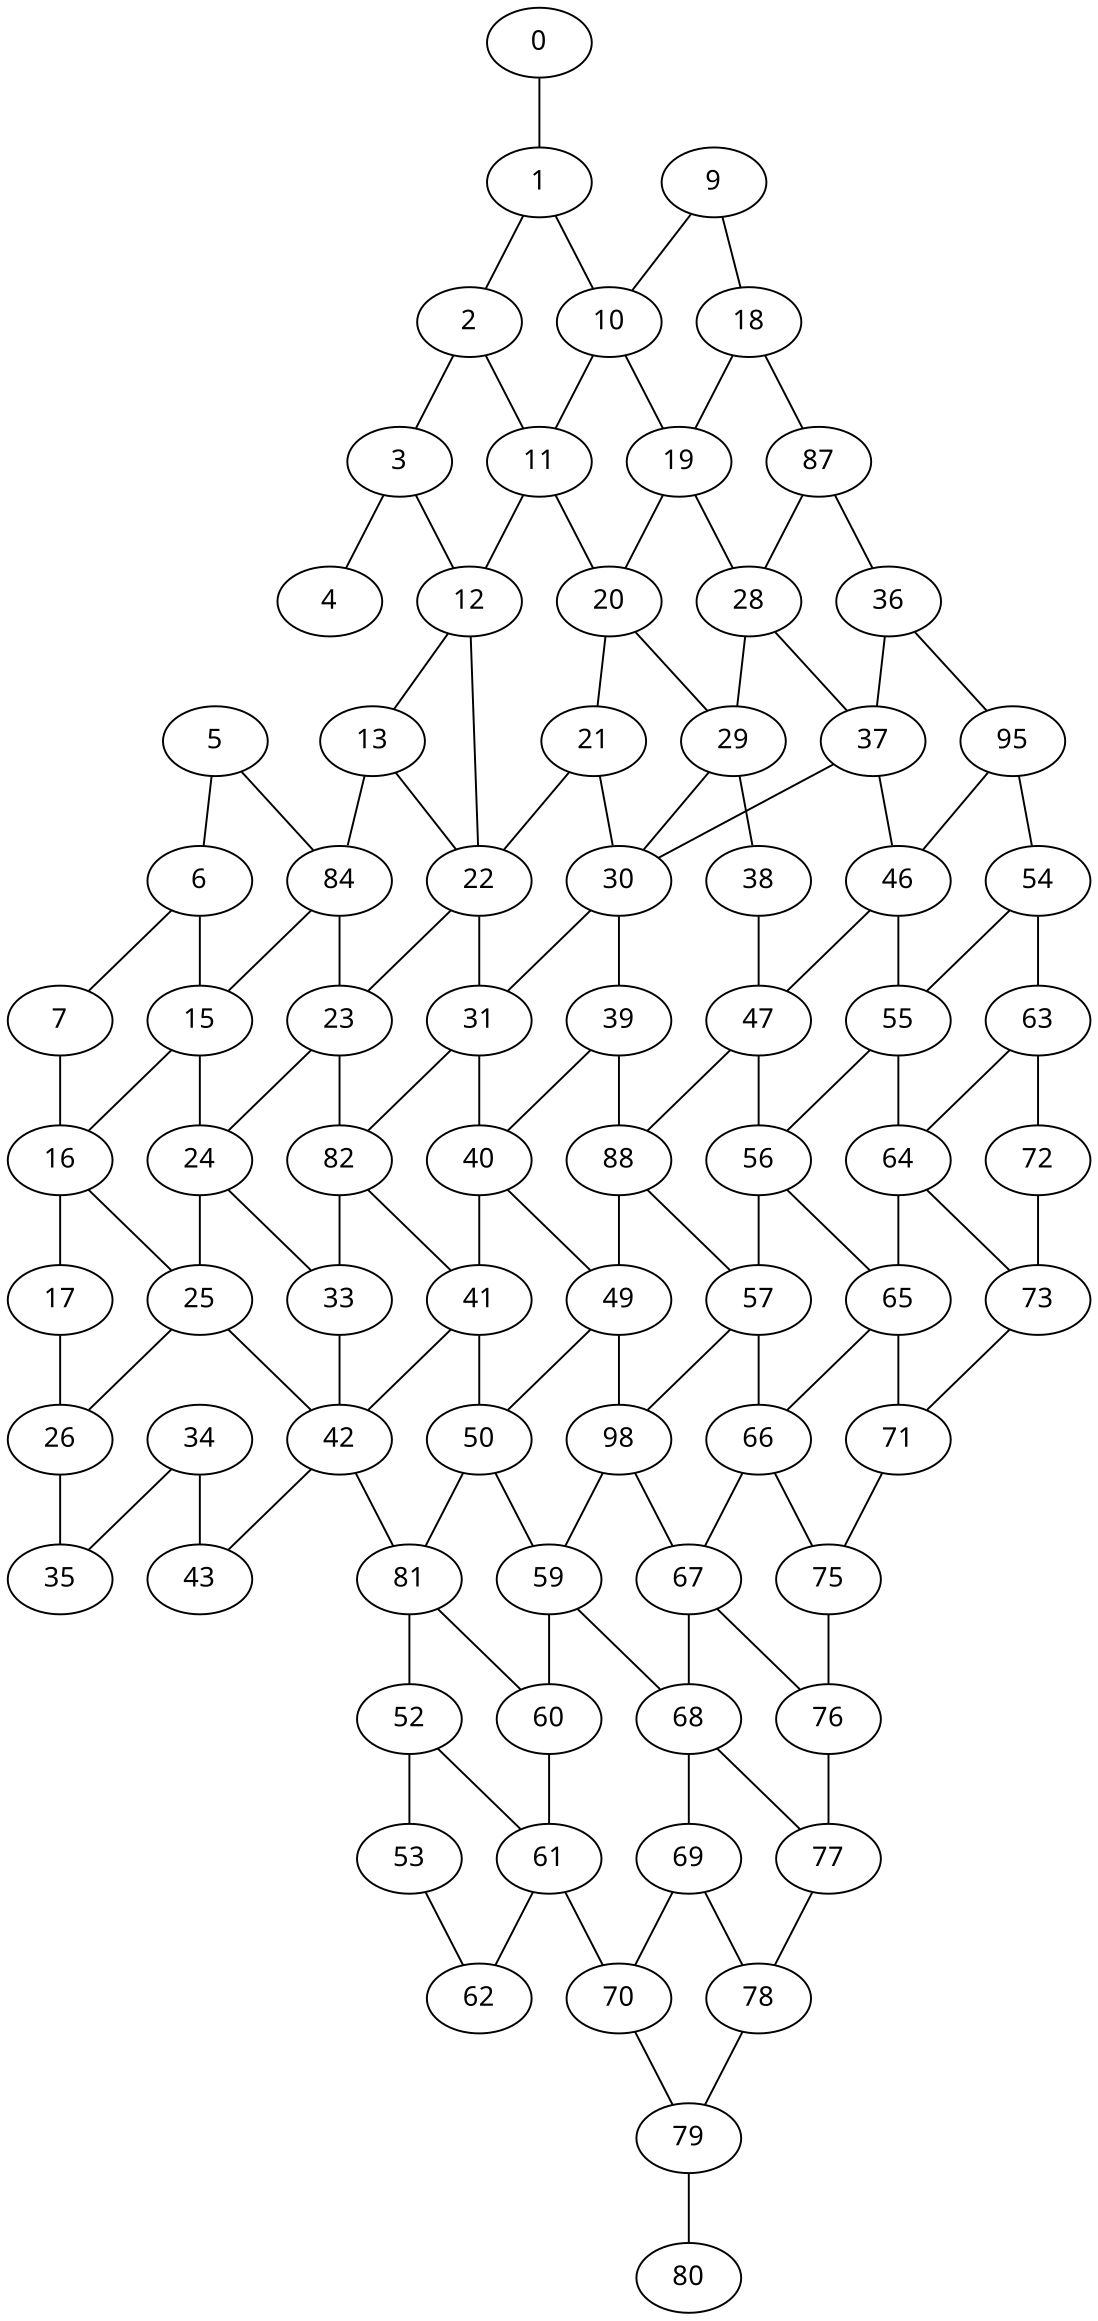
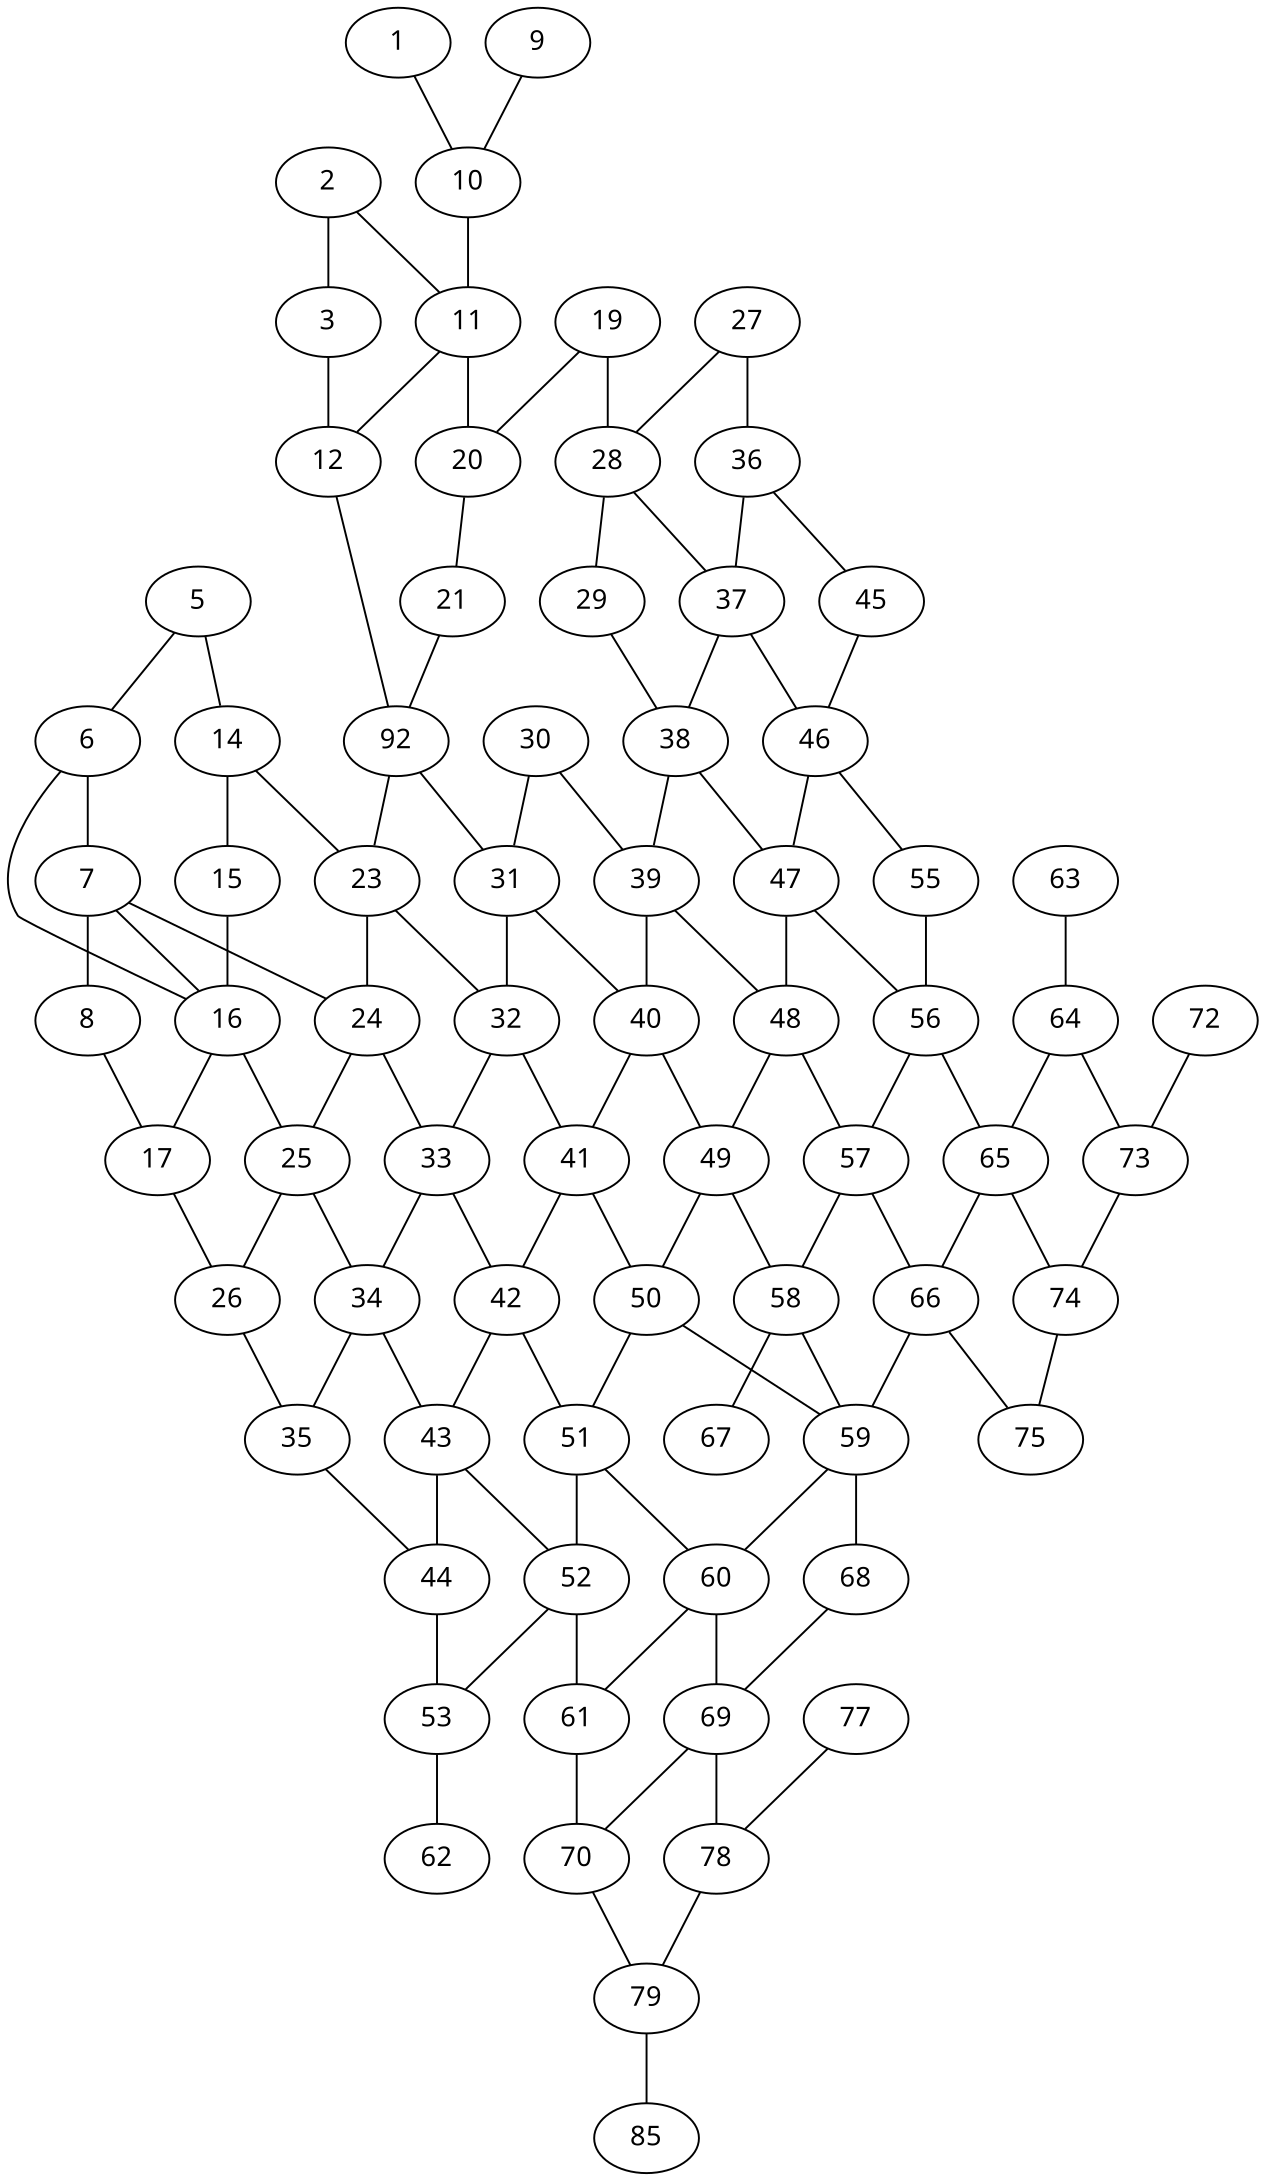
(539, 43) -> none
(504, 252) -> none
(749, 322) -> none
(644, 392) -> none
(819, 462) -> (747, 322)
(330, 601) -> none
(671, 671) -> none
(373, 741) -> none
(1013, 741) -> (872, 601)
(759, 804) -> (704, 671)
(606, 811) -> none
none -> (661, 811)
(676, 811) -> none
(340, 881) -> (227, 741)
(479, 881) -> (396, 741)
(1038, 881) -> none
(200, 951) -> (30, 923)
none -> (88, 1021)
(200, 1091) -> (213, 944)
(898, 1091) -> none
(1038, 1091) -> none
(340, 1160) -> (507, 1021)
(619, 1160) -> (786, 1021)
none -> (402, 1230)
(269, 1370) -> (332, 1230)
(619, 1440) -> (786, 1300)
(898, 1440) -> (1066, 1300)
none -> (507, 1509)
(724, 1510) -> (891, 1370)
(409, 1579) -> (577, 1440)
none -> (437, 1579)
(689, 1649) -> none
none -> (716, 1649)
(828, 1719) -> none
(758, 1789) -> none
(514, 1929) -> none
(689, 2278) -> (647, 2138)
